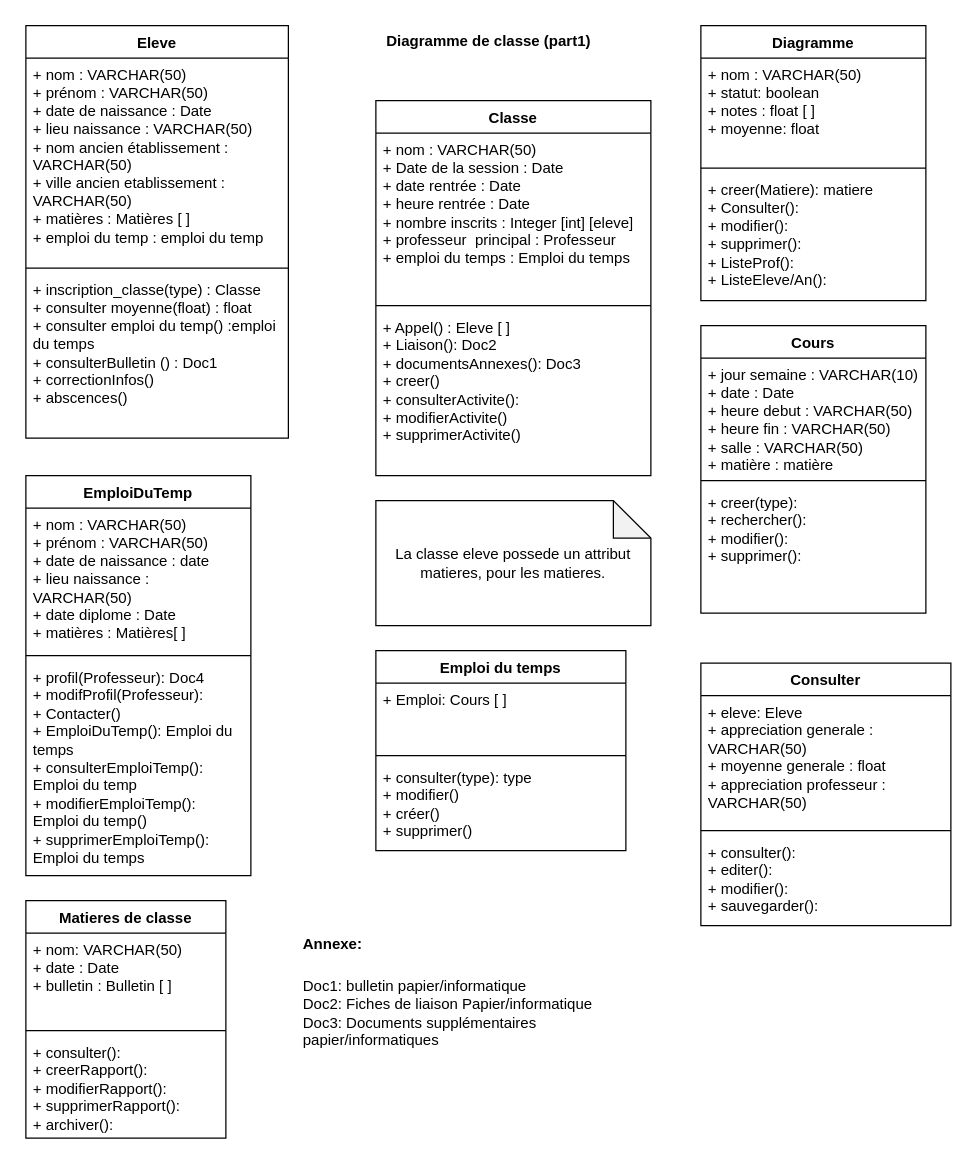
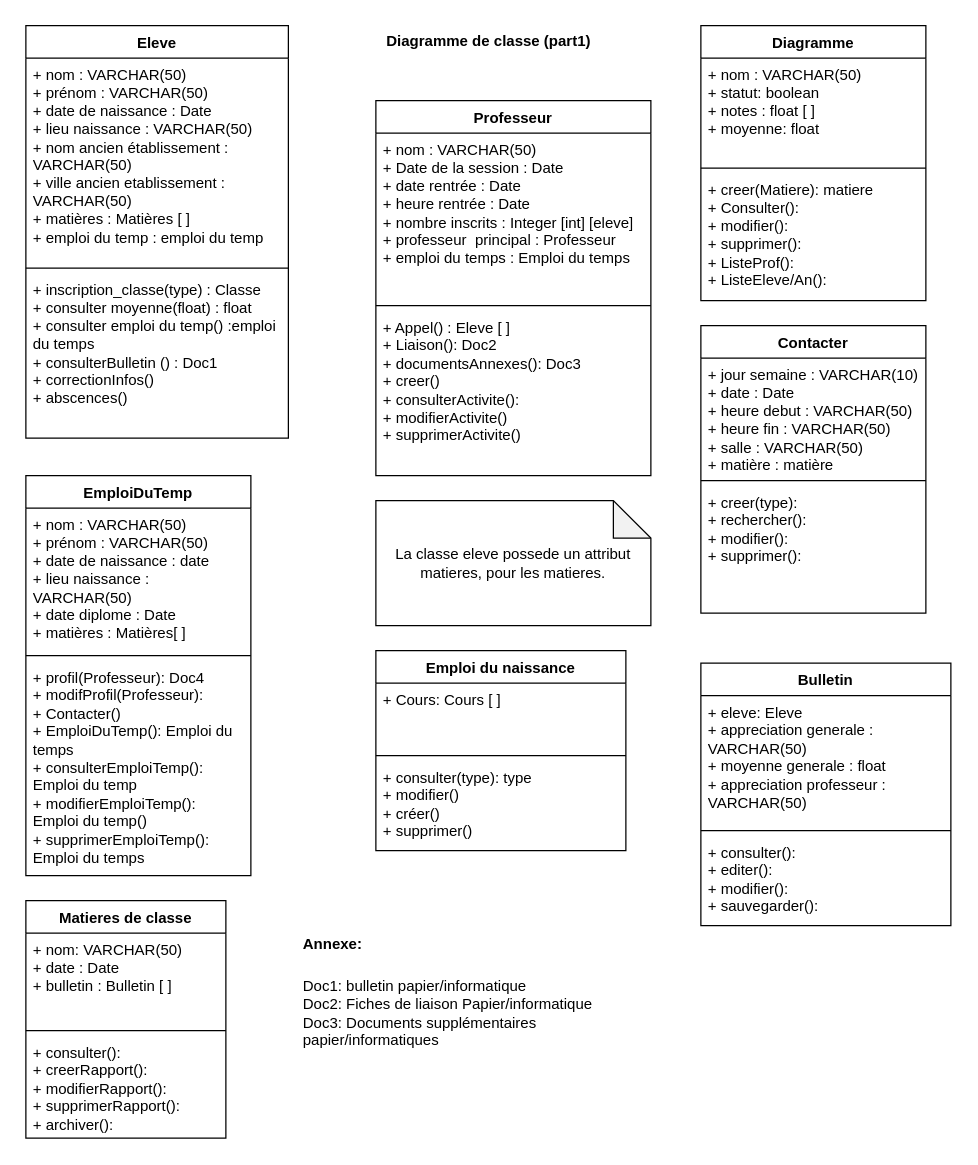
(513, 118) -> (513, 118)
(813, 343) -> (813, 343)
(501, 668) -> (501, 668)
(826, 681) -> (826, 681)
(449, 701) -> (449, 701)
